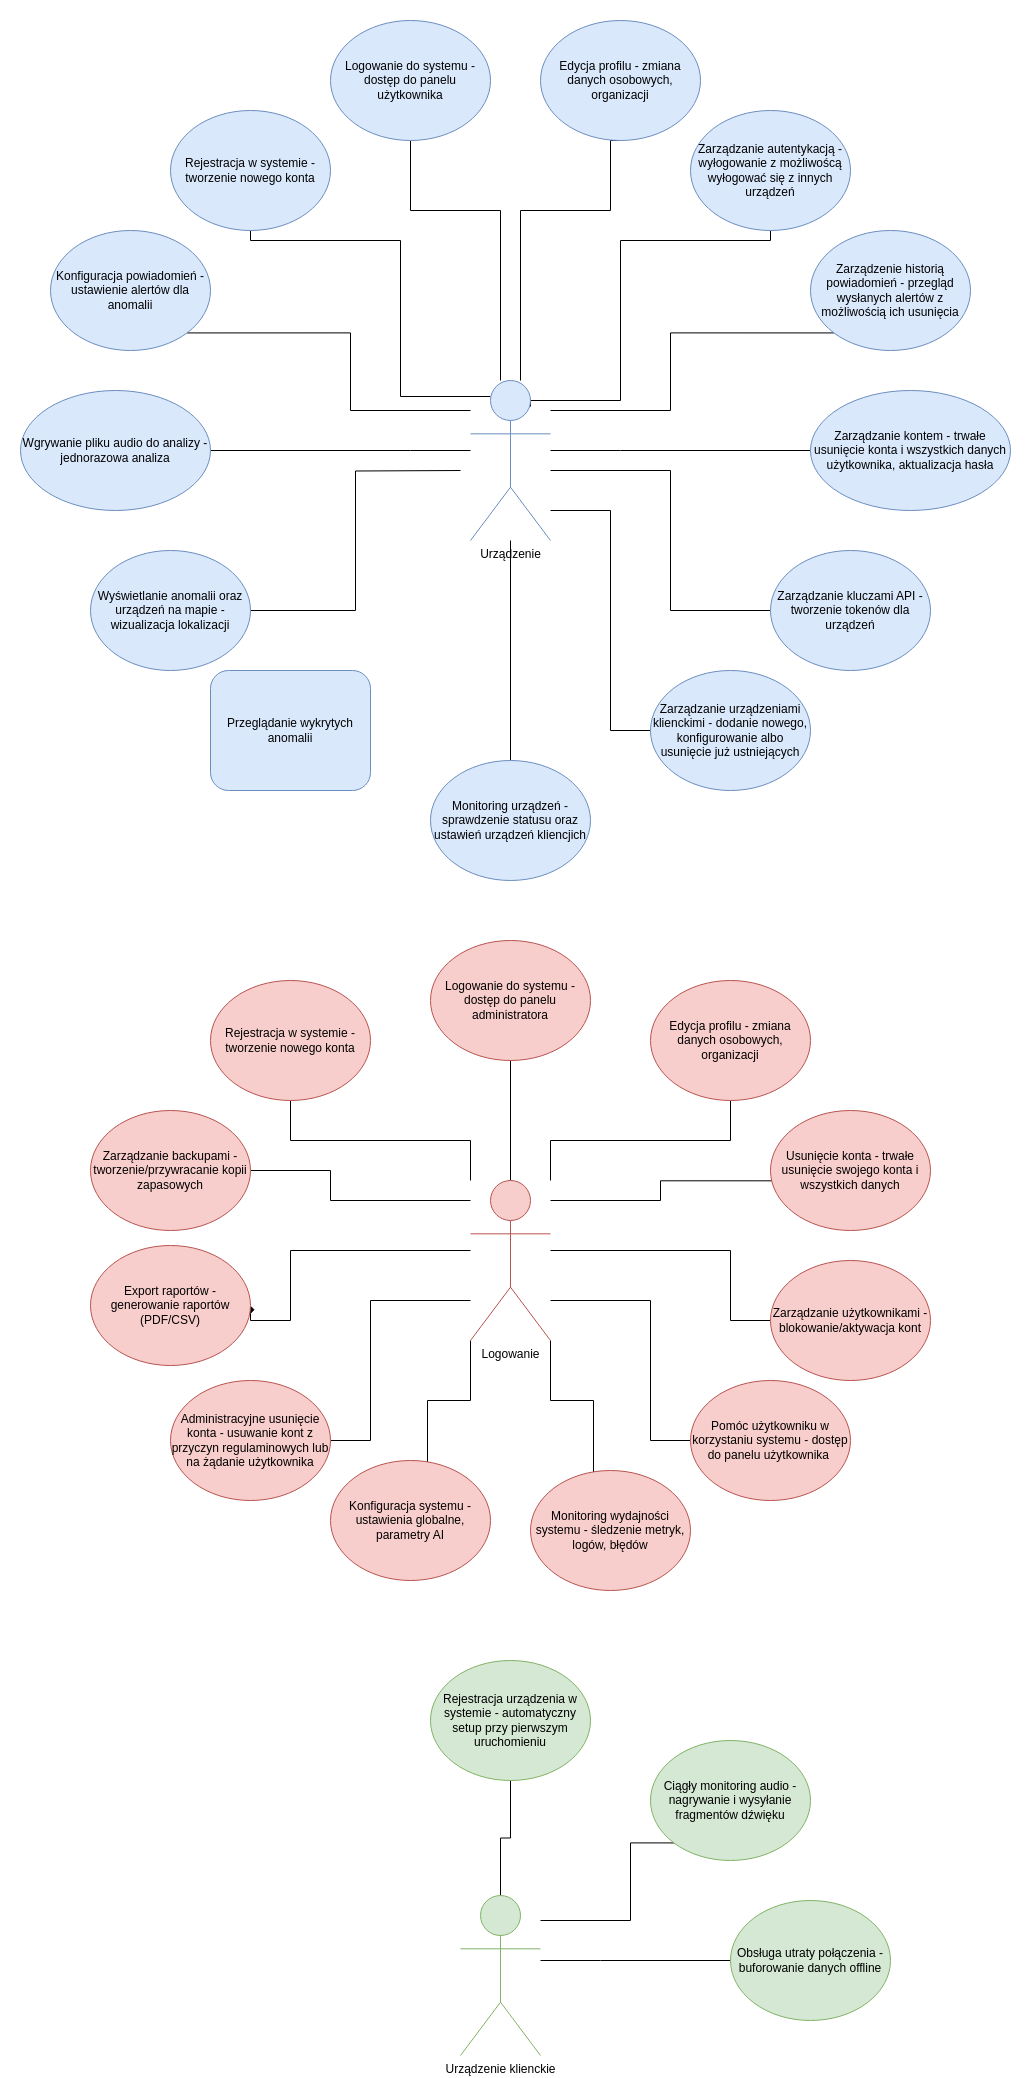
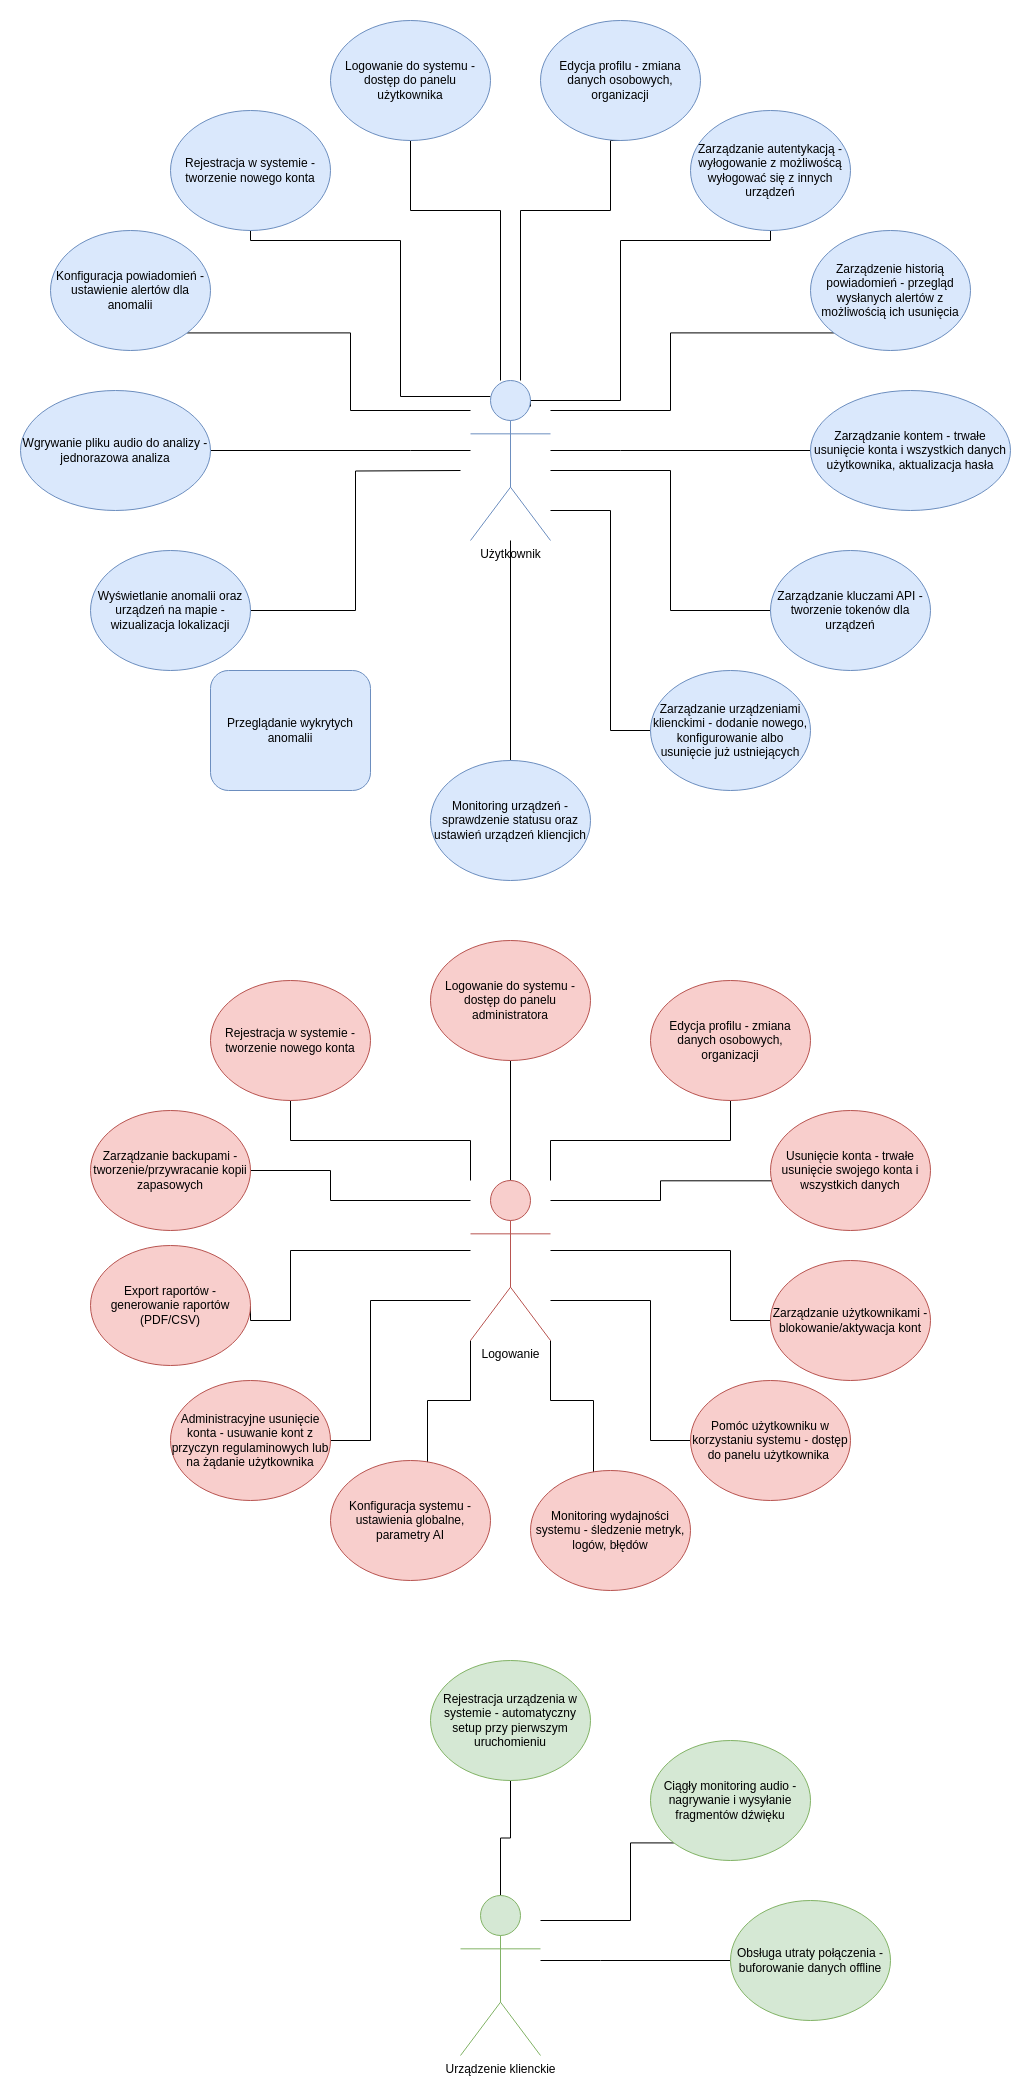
(511, 555) -> (511, 555)
(251, 1314) -> (251, 1311)
